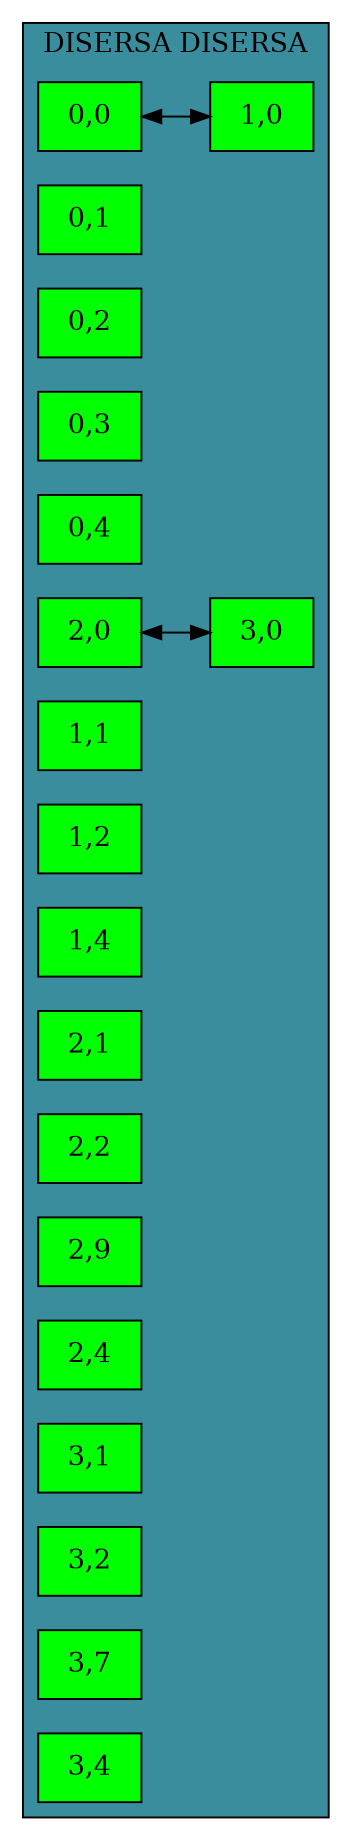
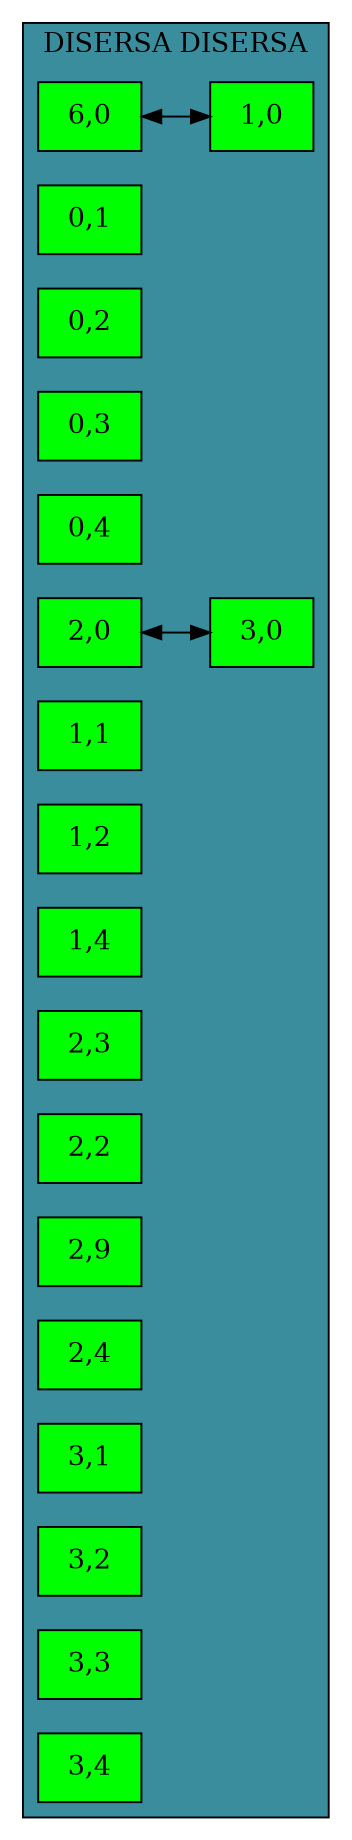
(90, 117) -> (90, 117)
(90, 1045) -> (90, 1045)
(90, 1665) -> (90, 1665)
